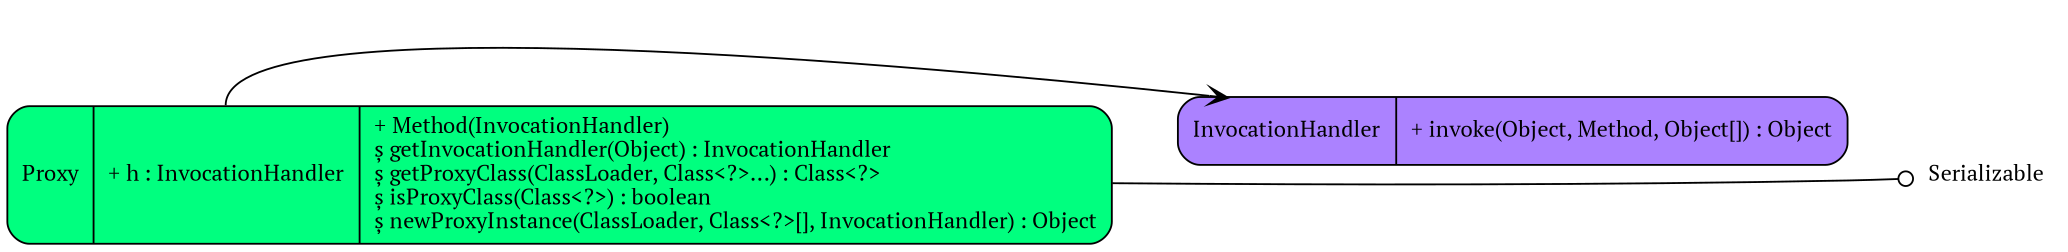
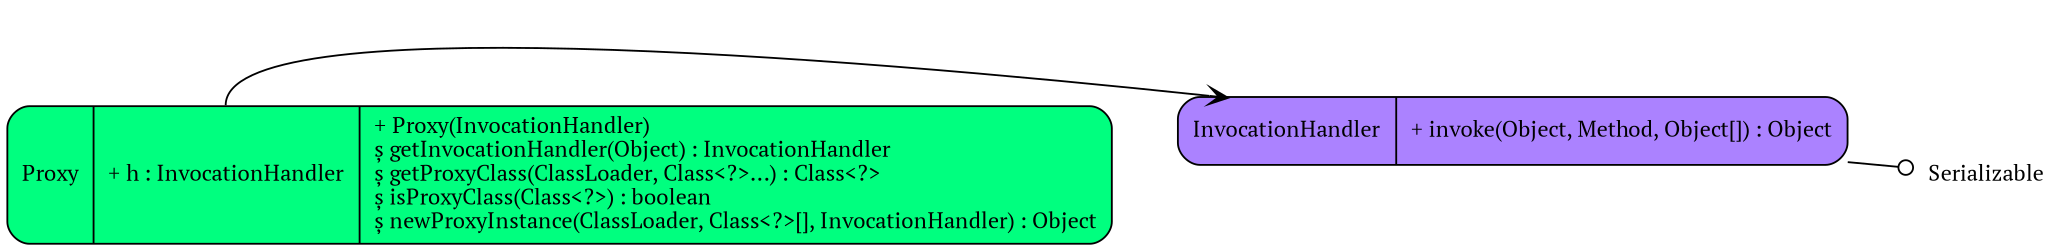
(522, 126) -> (513, 126)
(1505, 184) -> (1873, 164)
